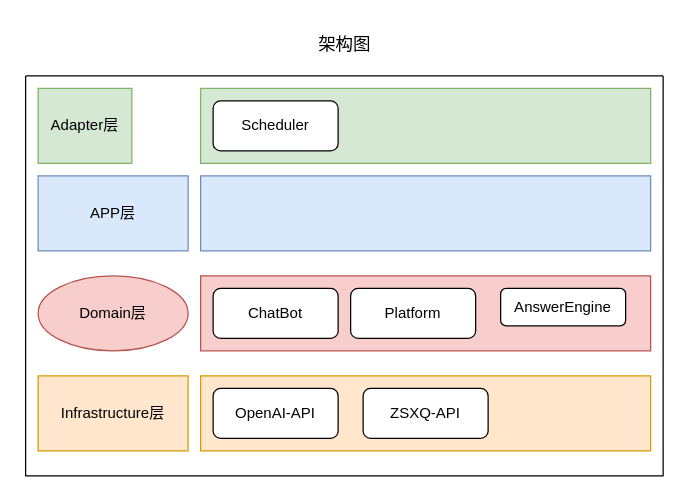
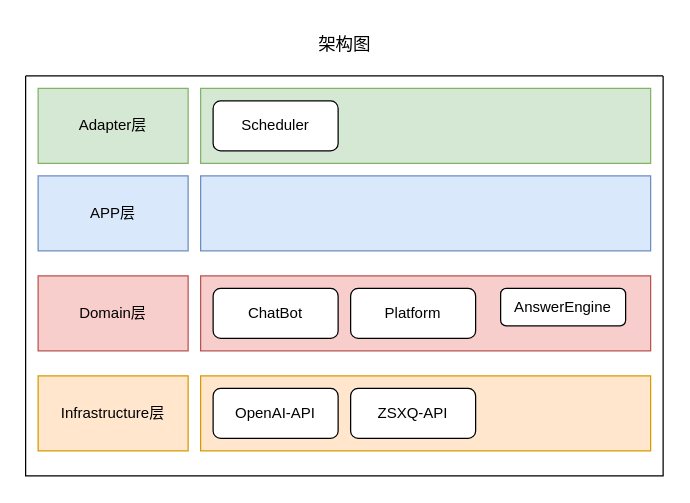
(85, 126) -> (113, 126)
(113, 313) -> (113, 313)
(426, 413) -> (413, 413)
